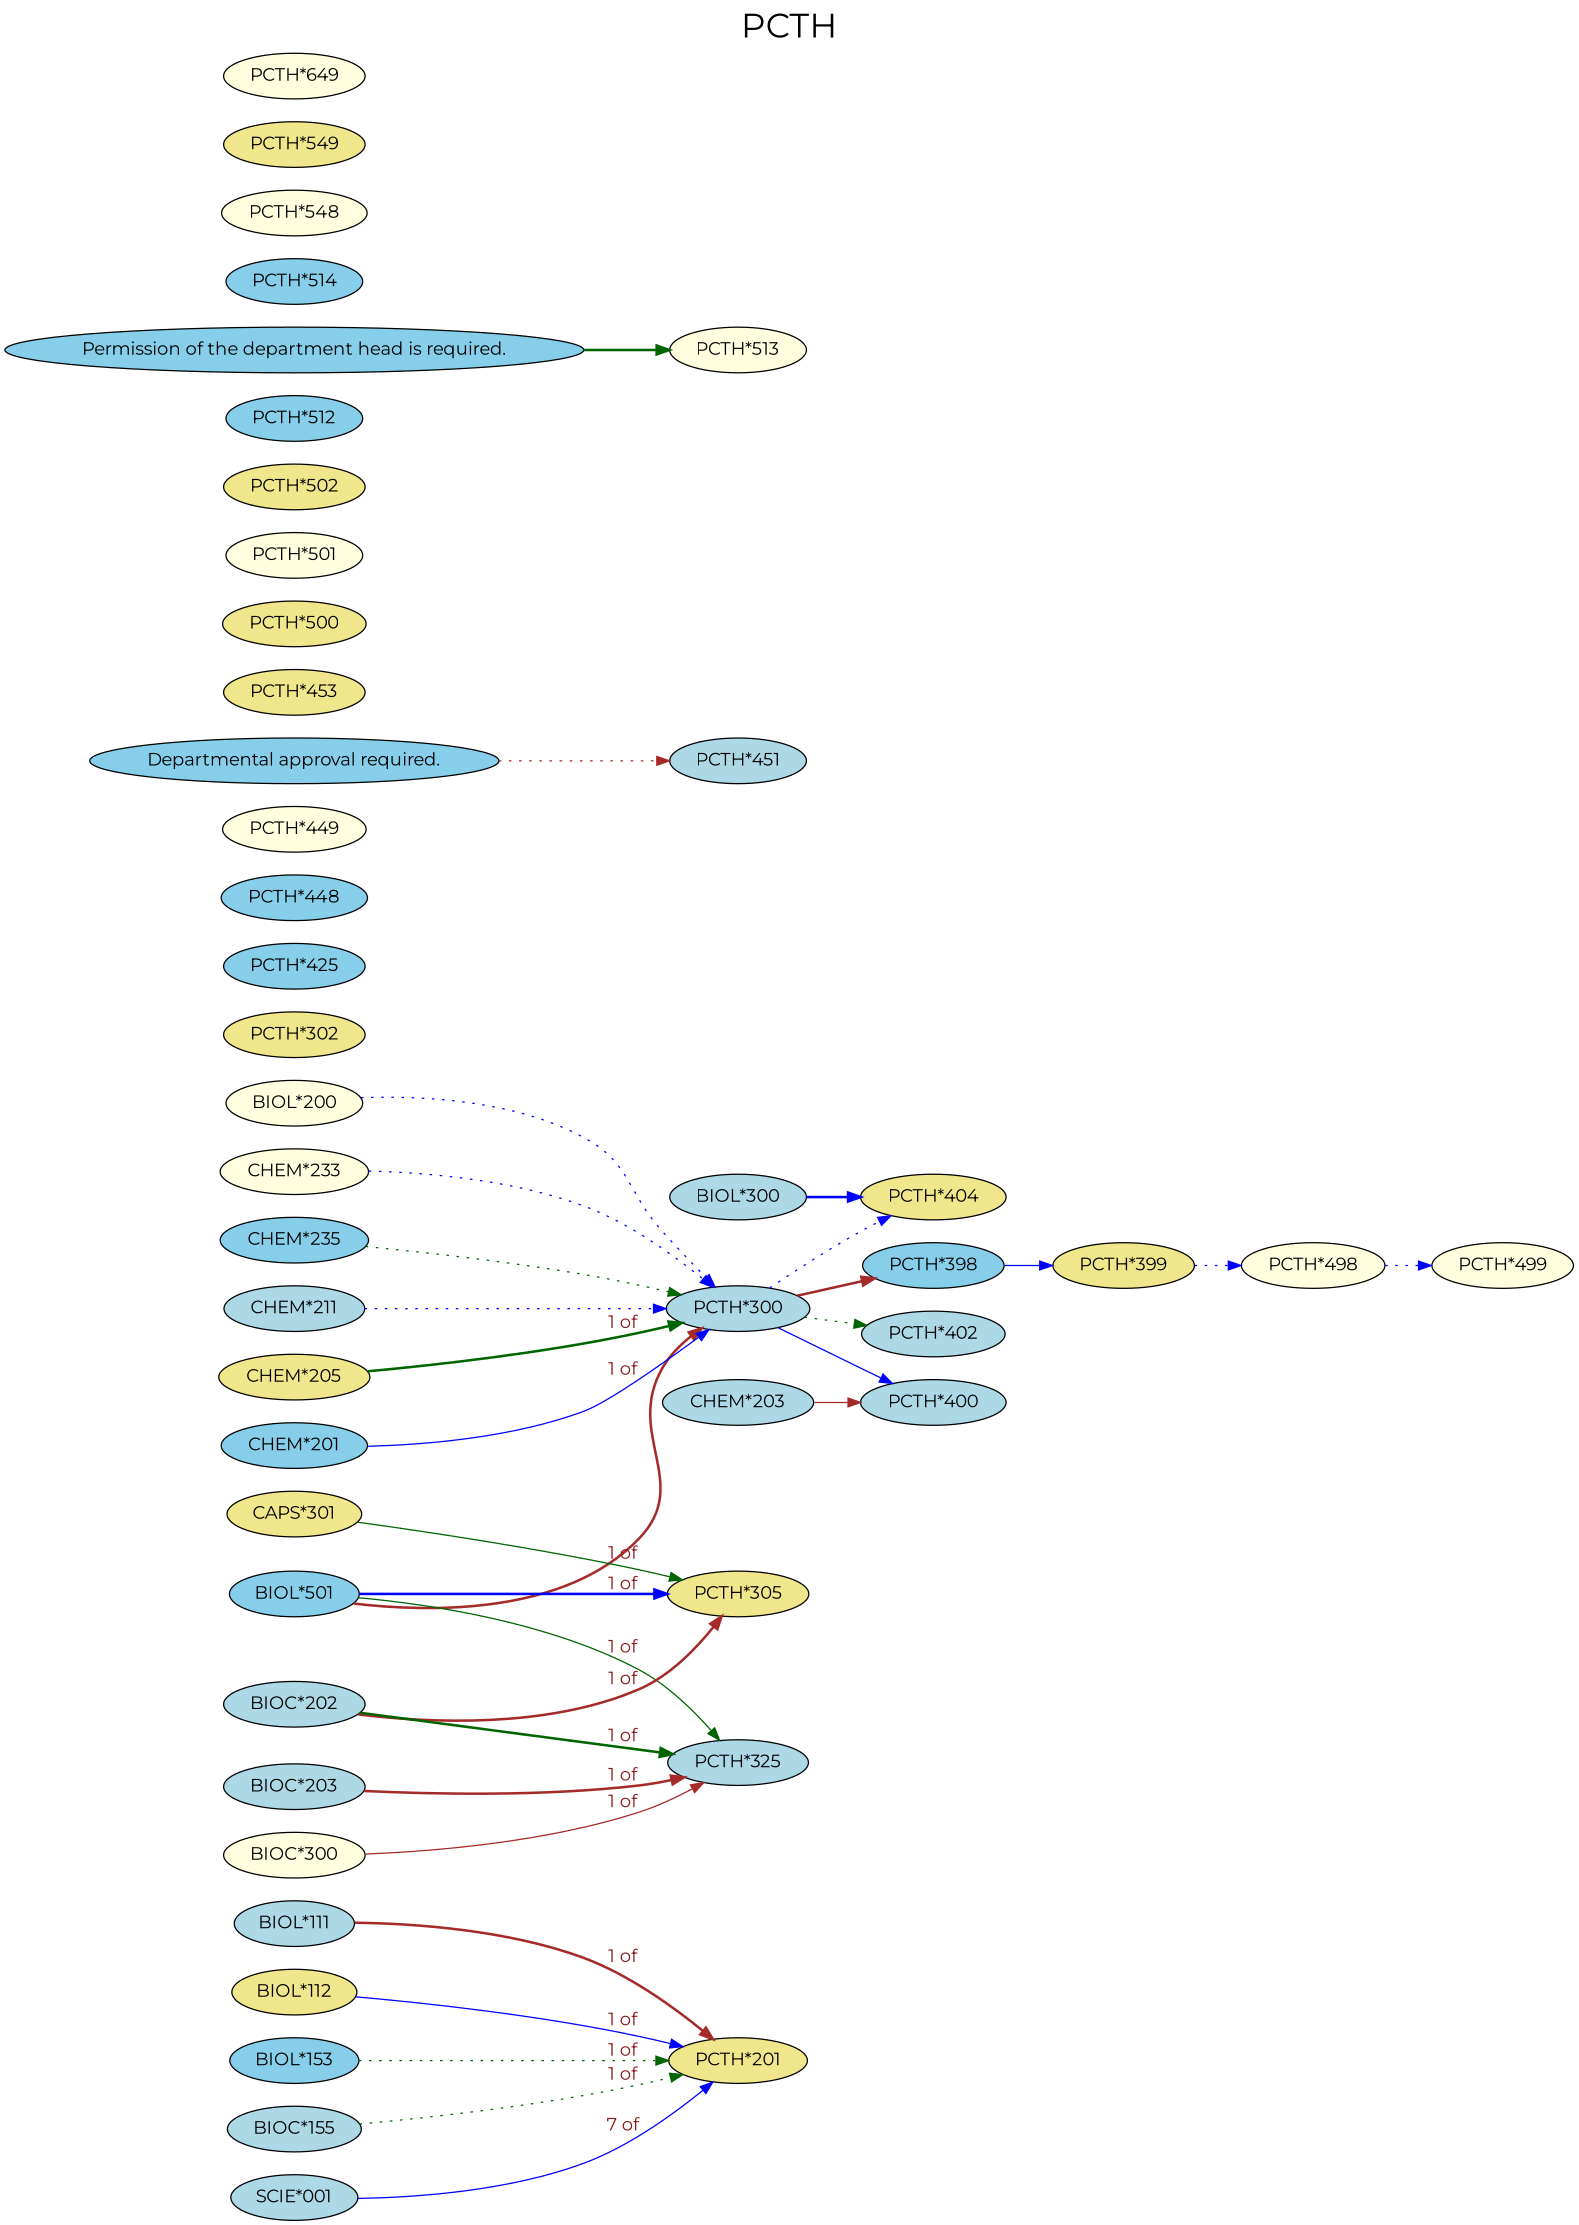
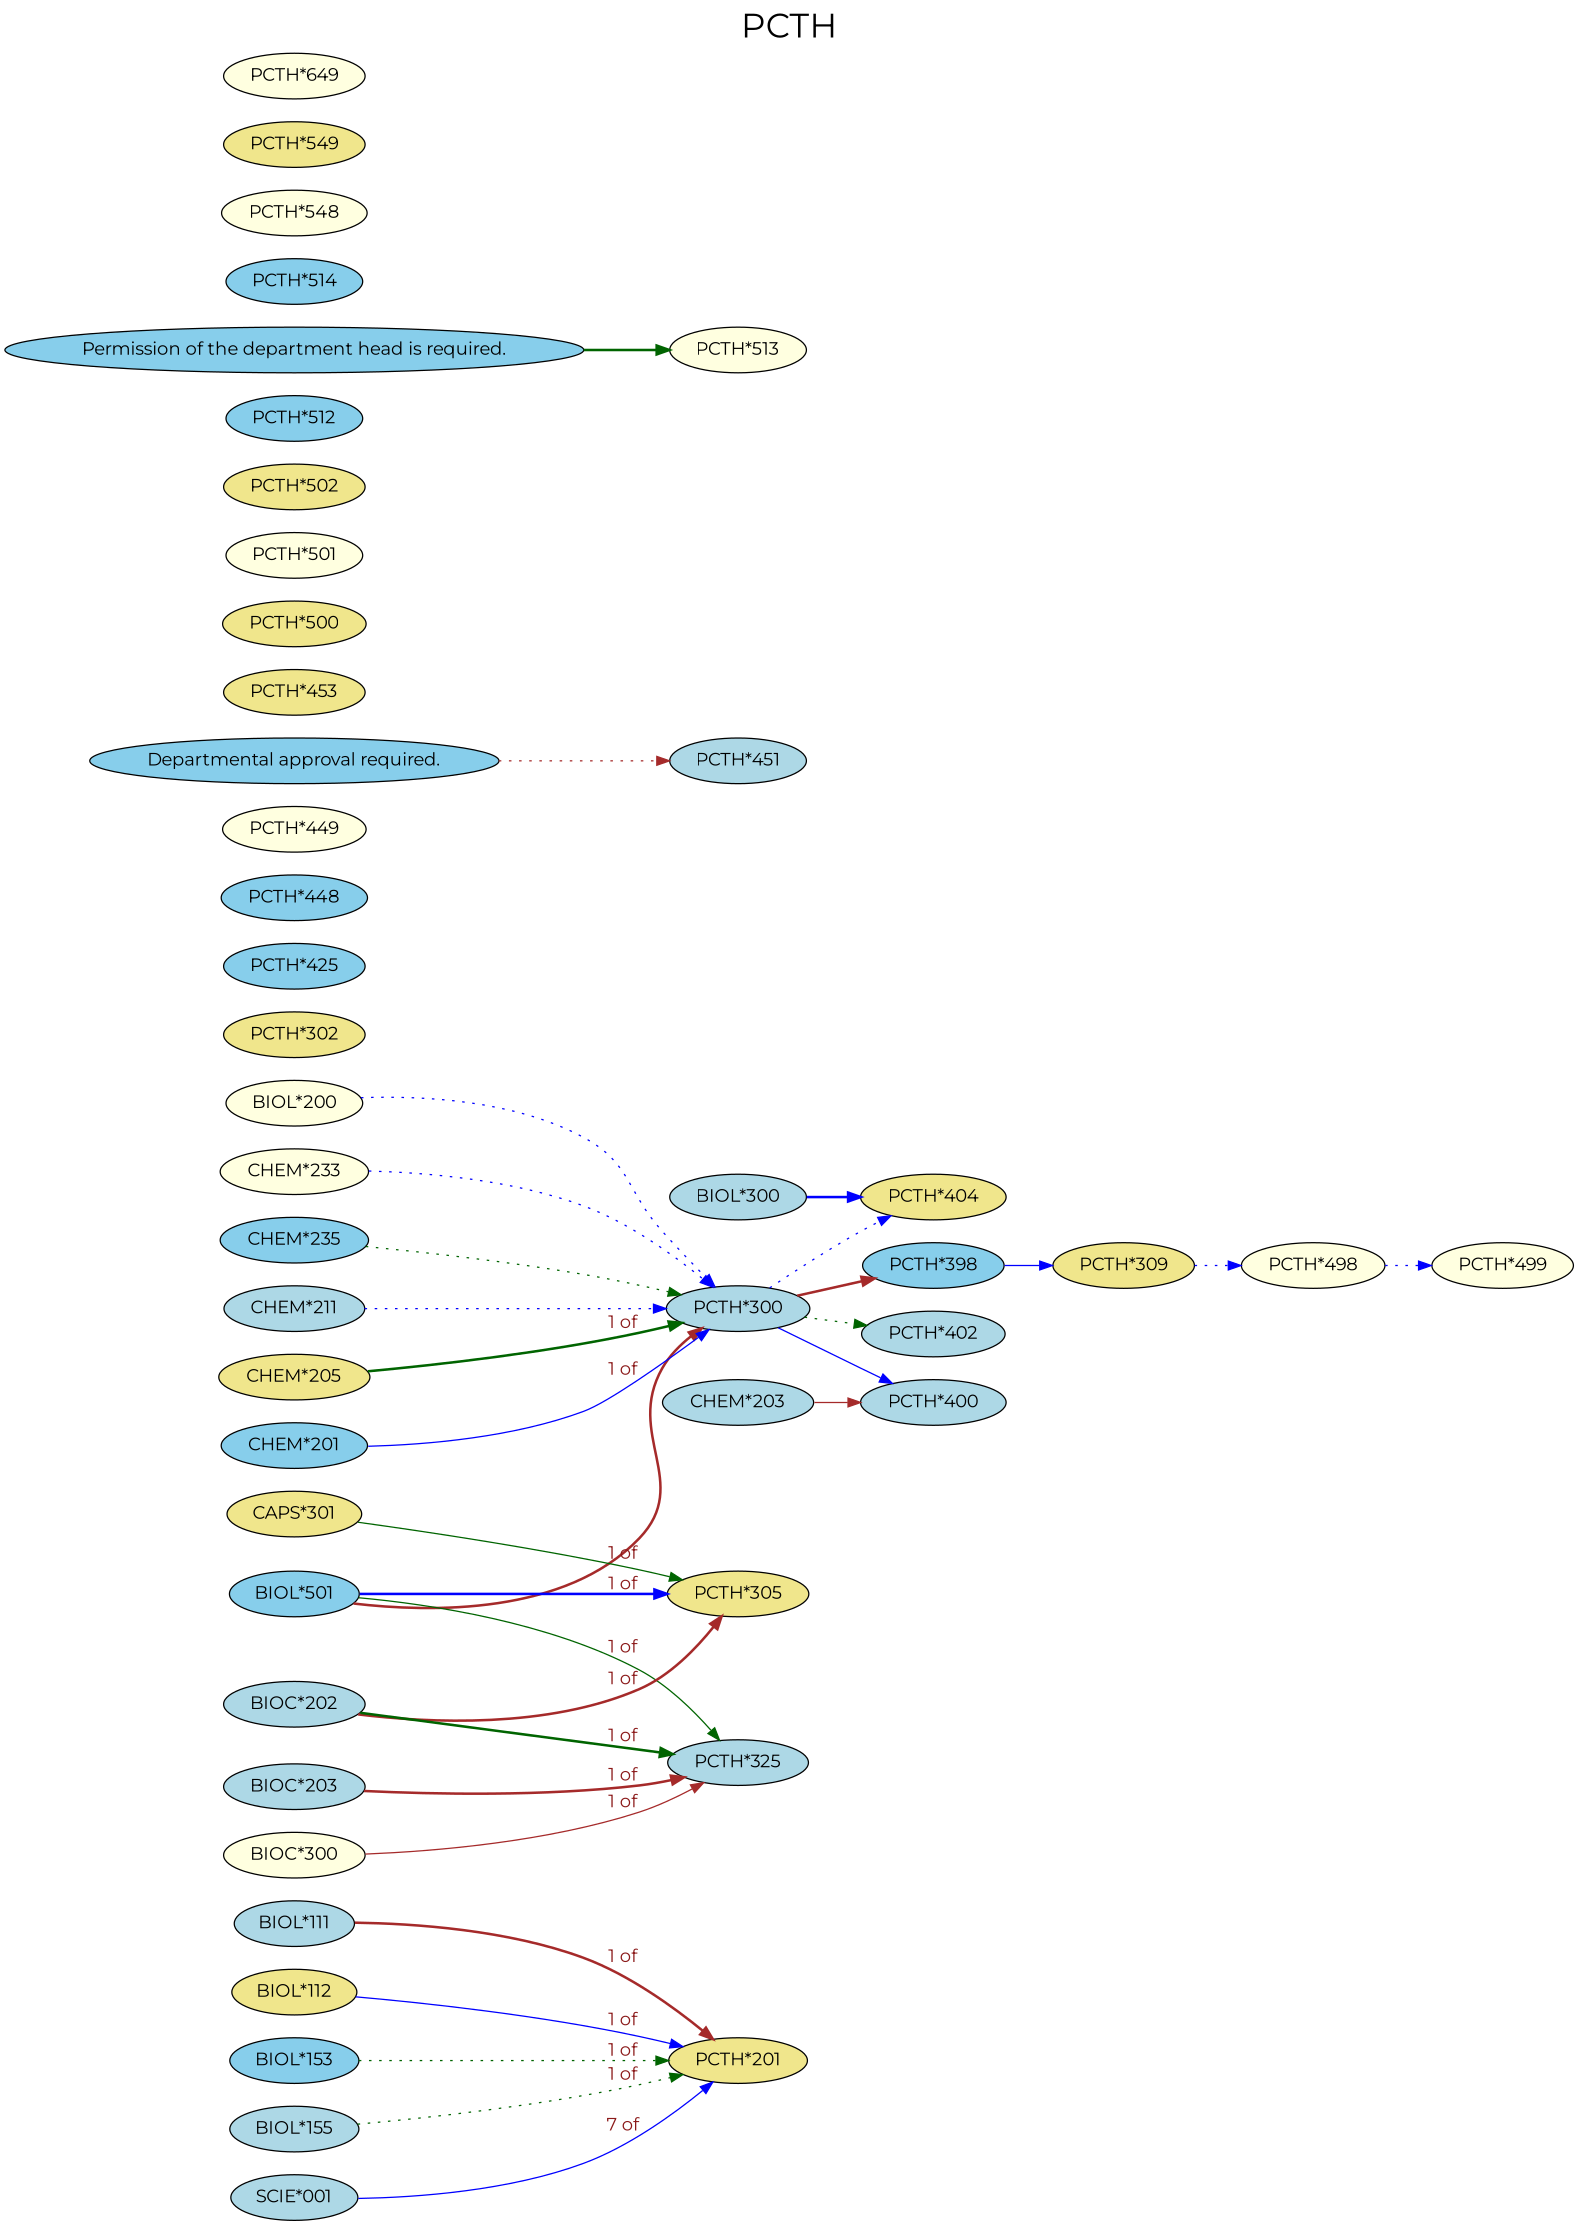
(1124, 1266) -> (1124, 1266)
(294, 2129) -> (294, 2129)
